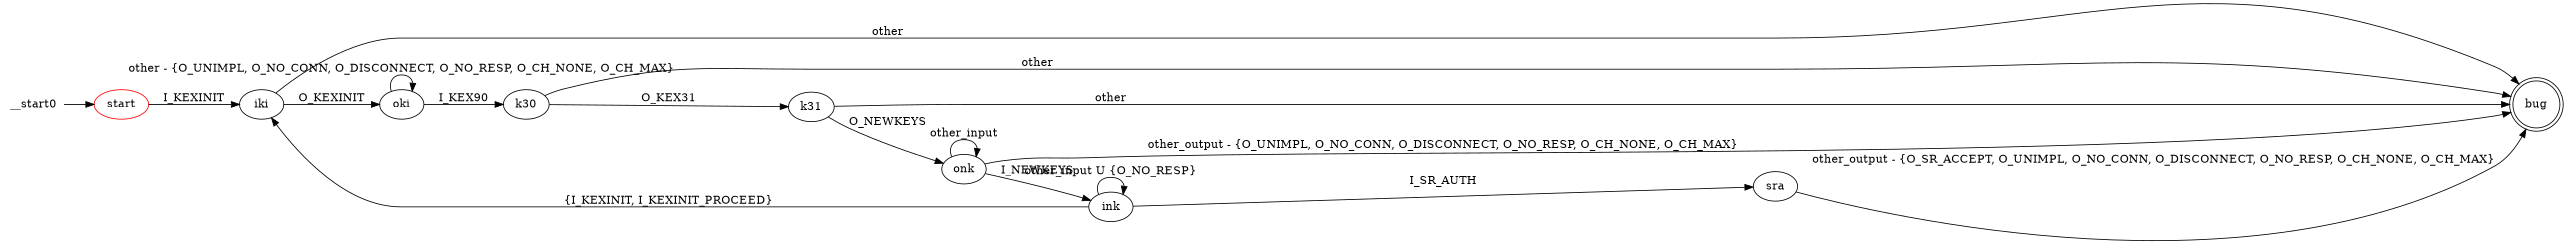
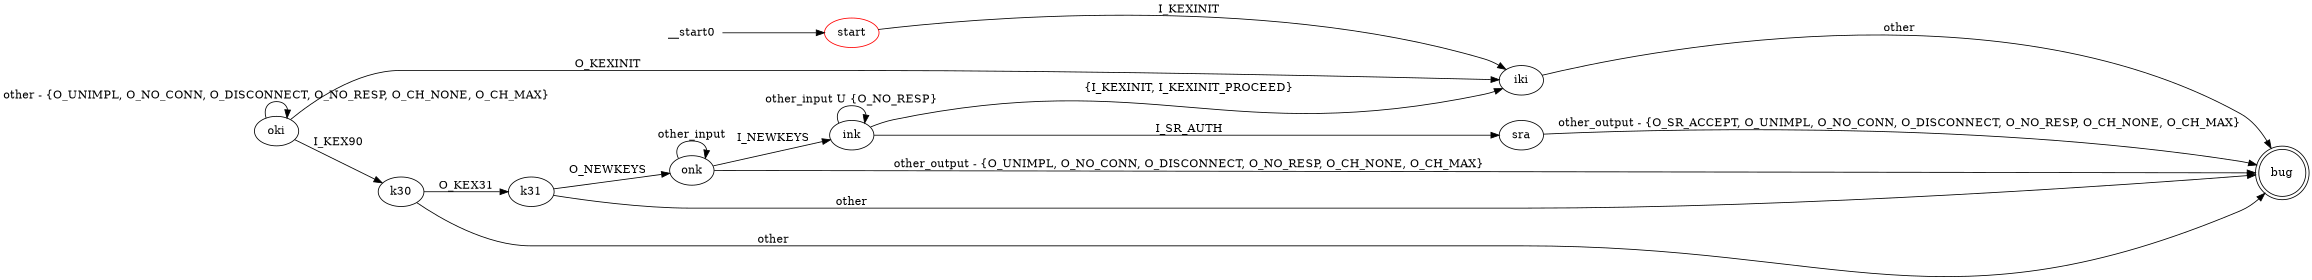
(327, 104) -> (884, 71)
